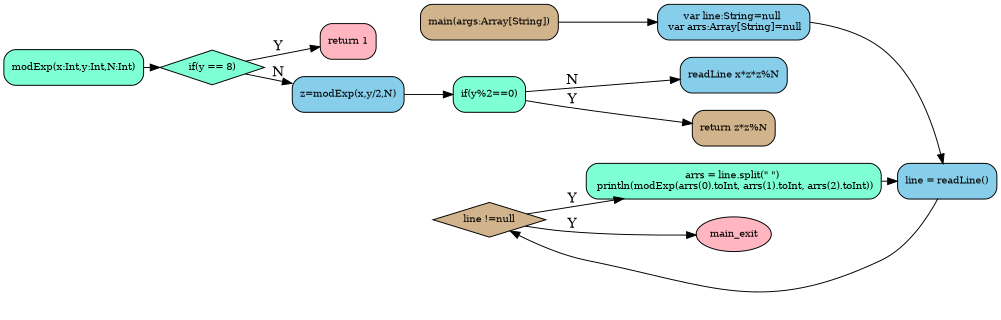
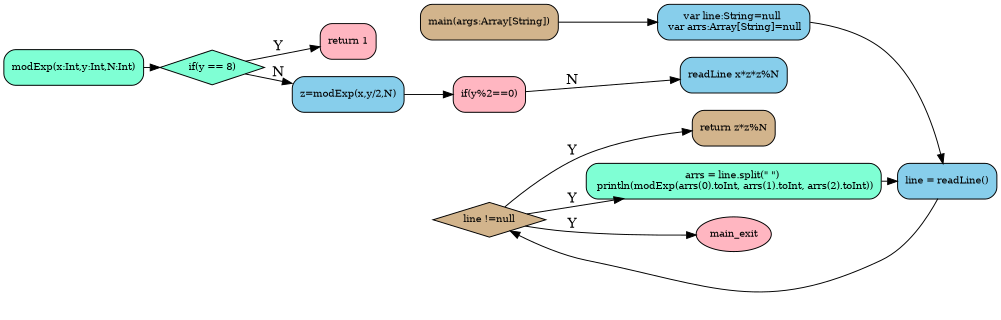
(489, 94) -> (489, 94)
(604, 112) -> (587, 154)
